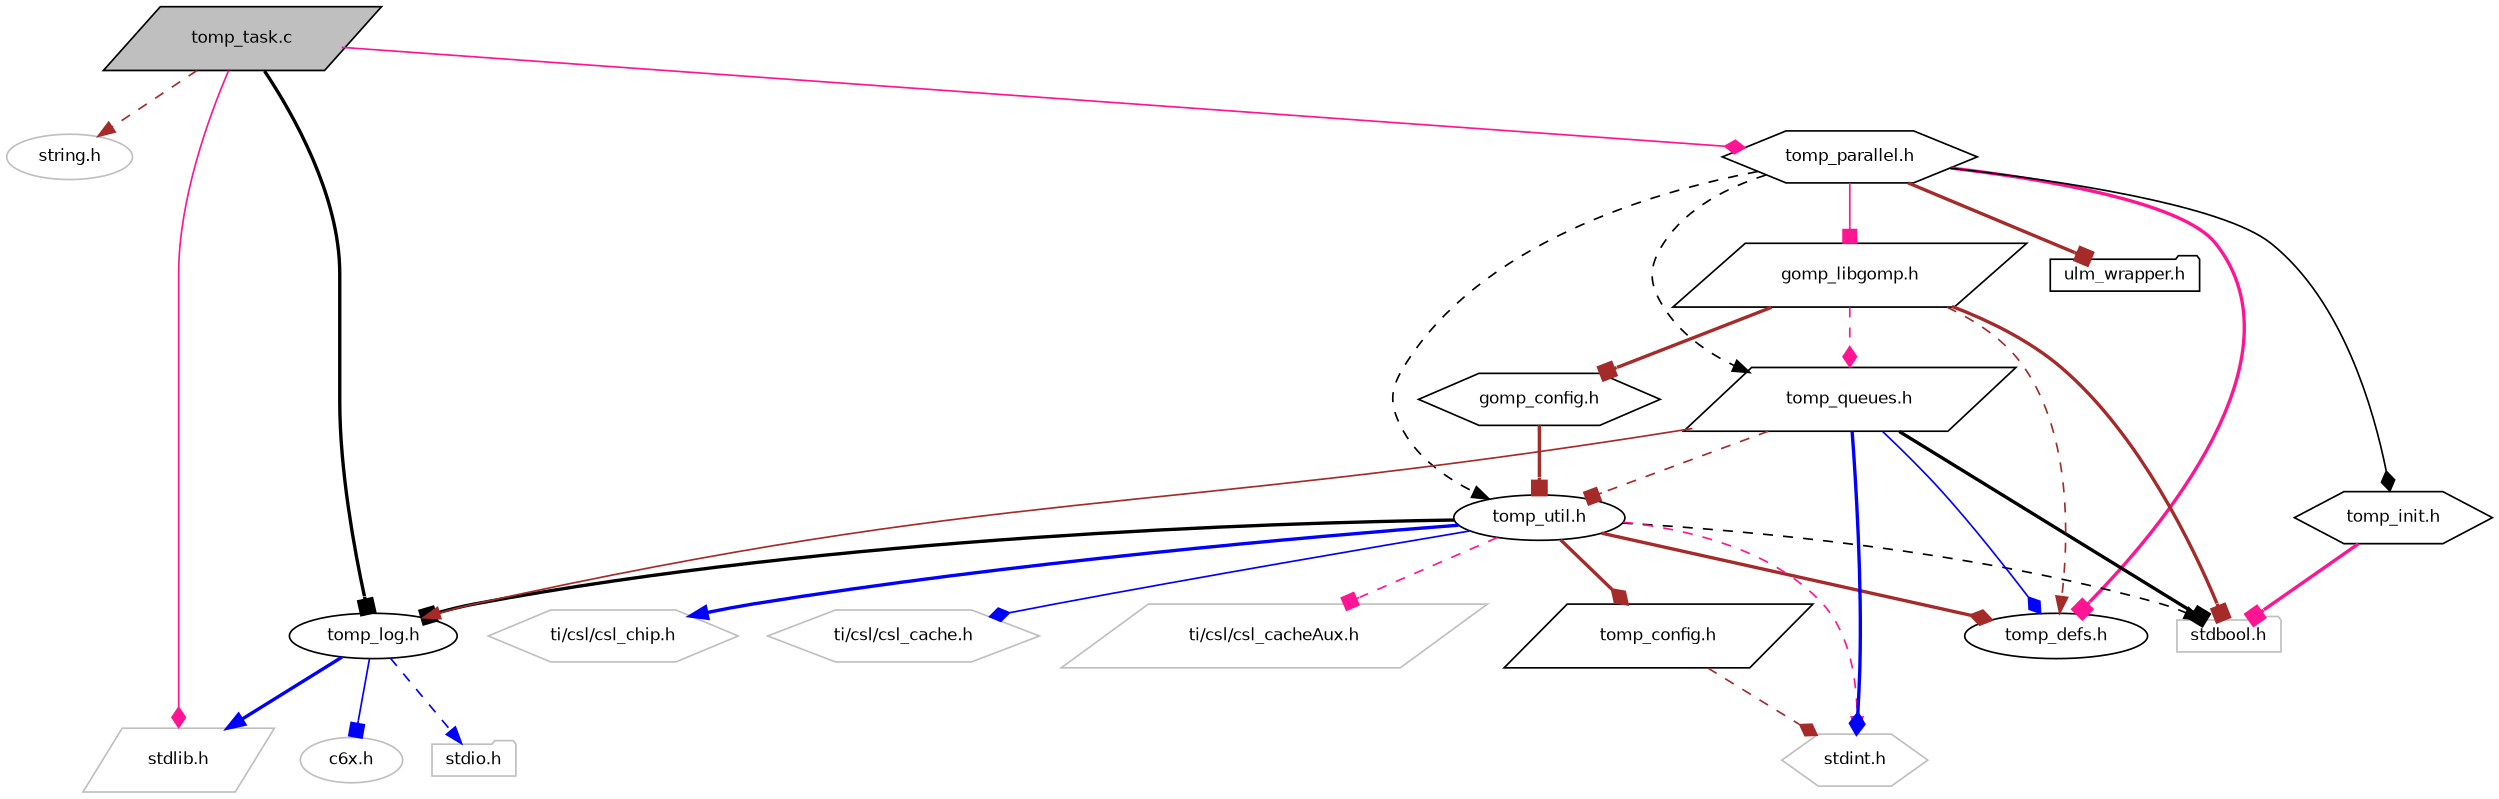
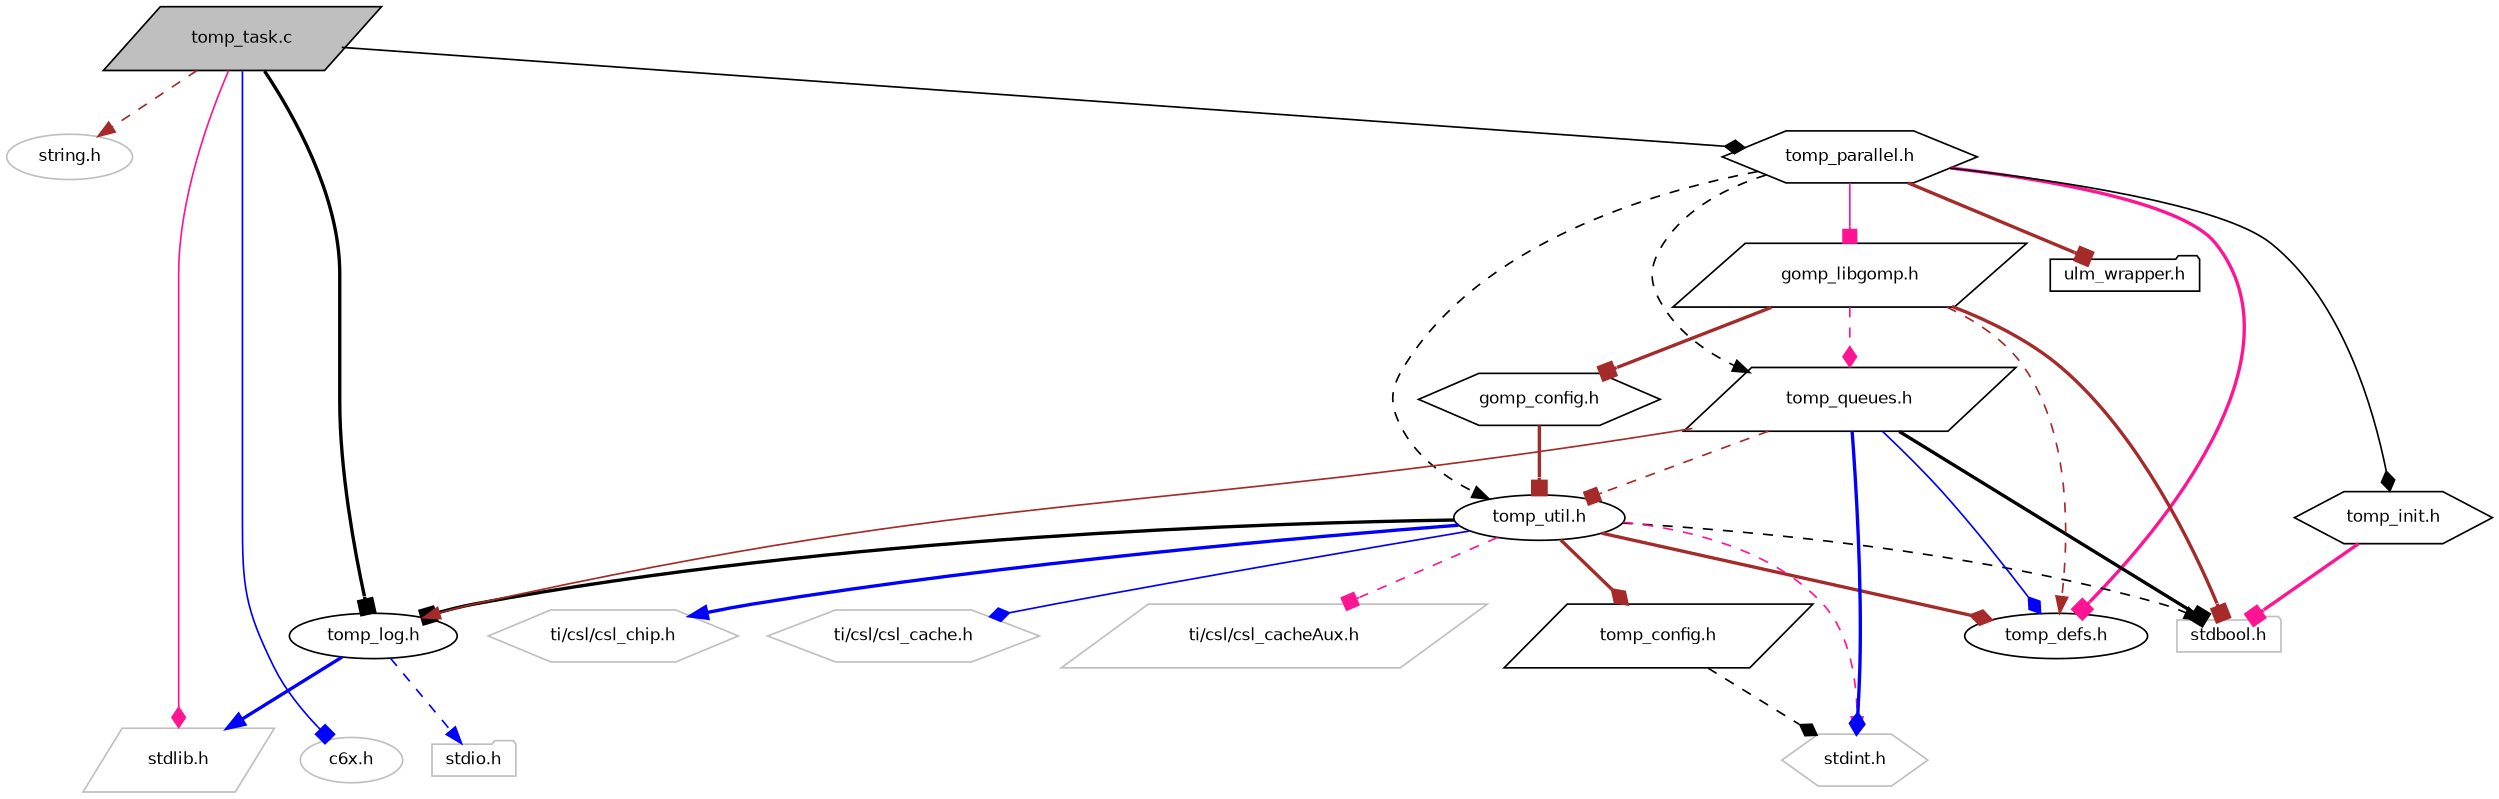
(1033, 97) -> (1033, 97)
(364, 689) -> (242, 409)
(1754, 696) -> (1754, 696)
